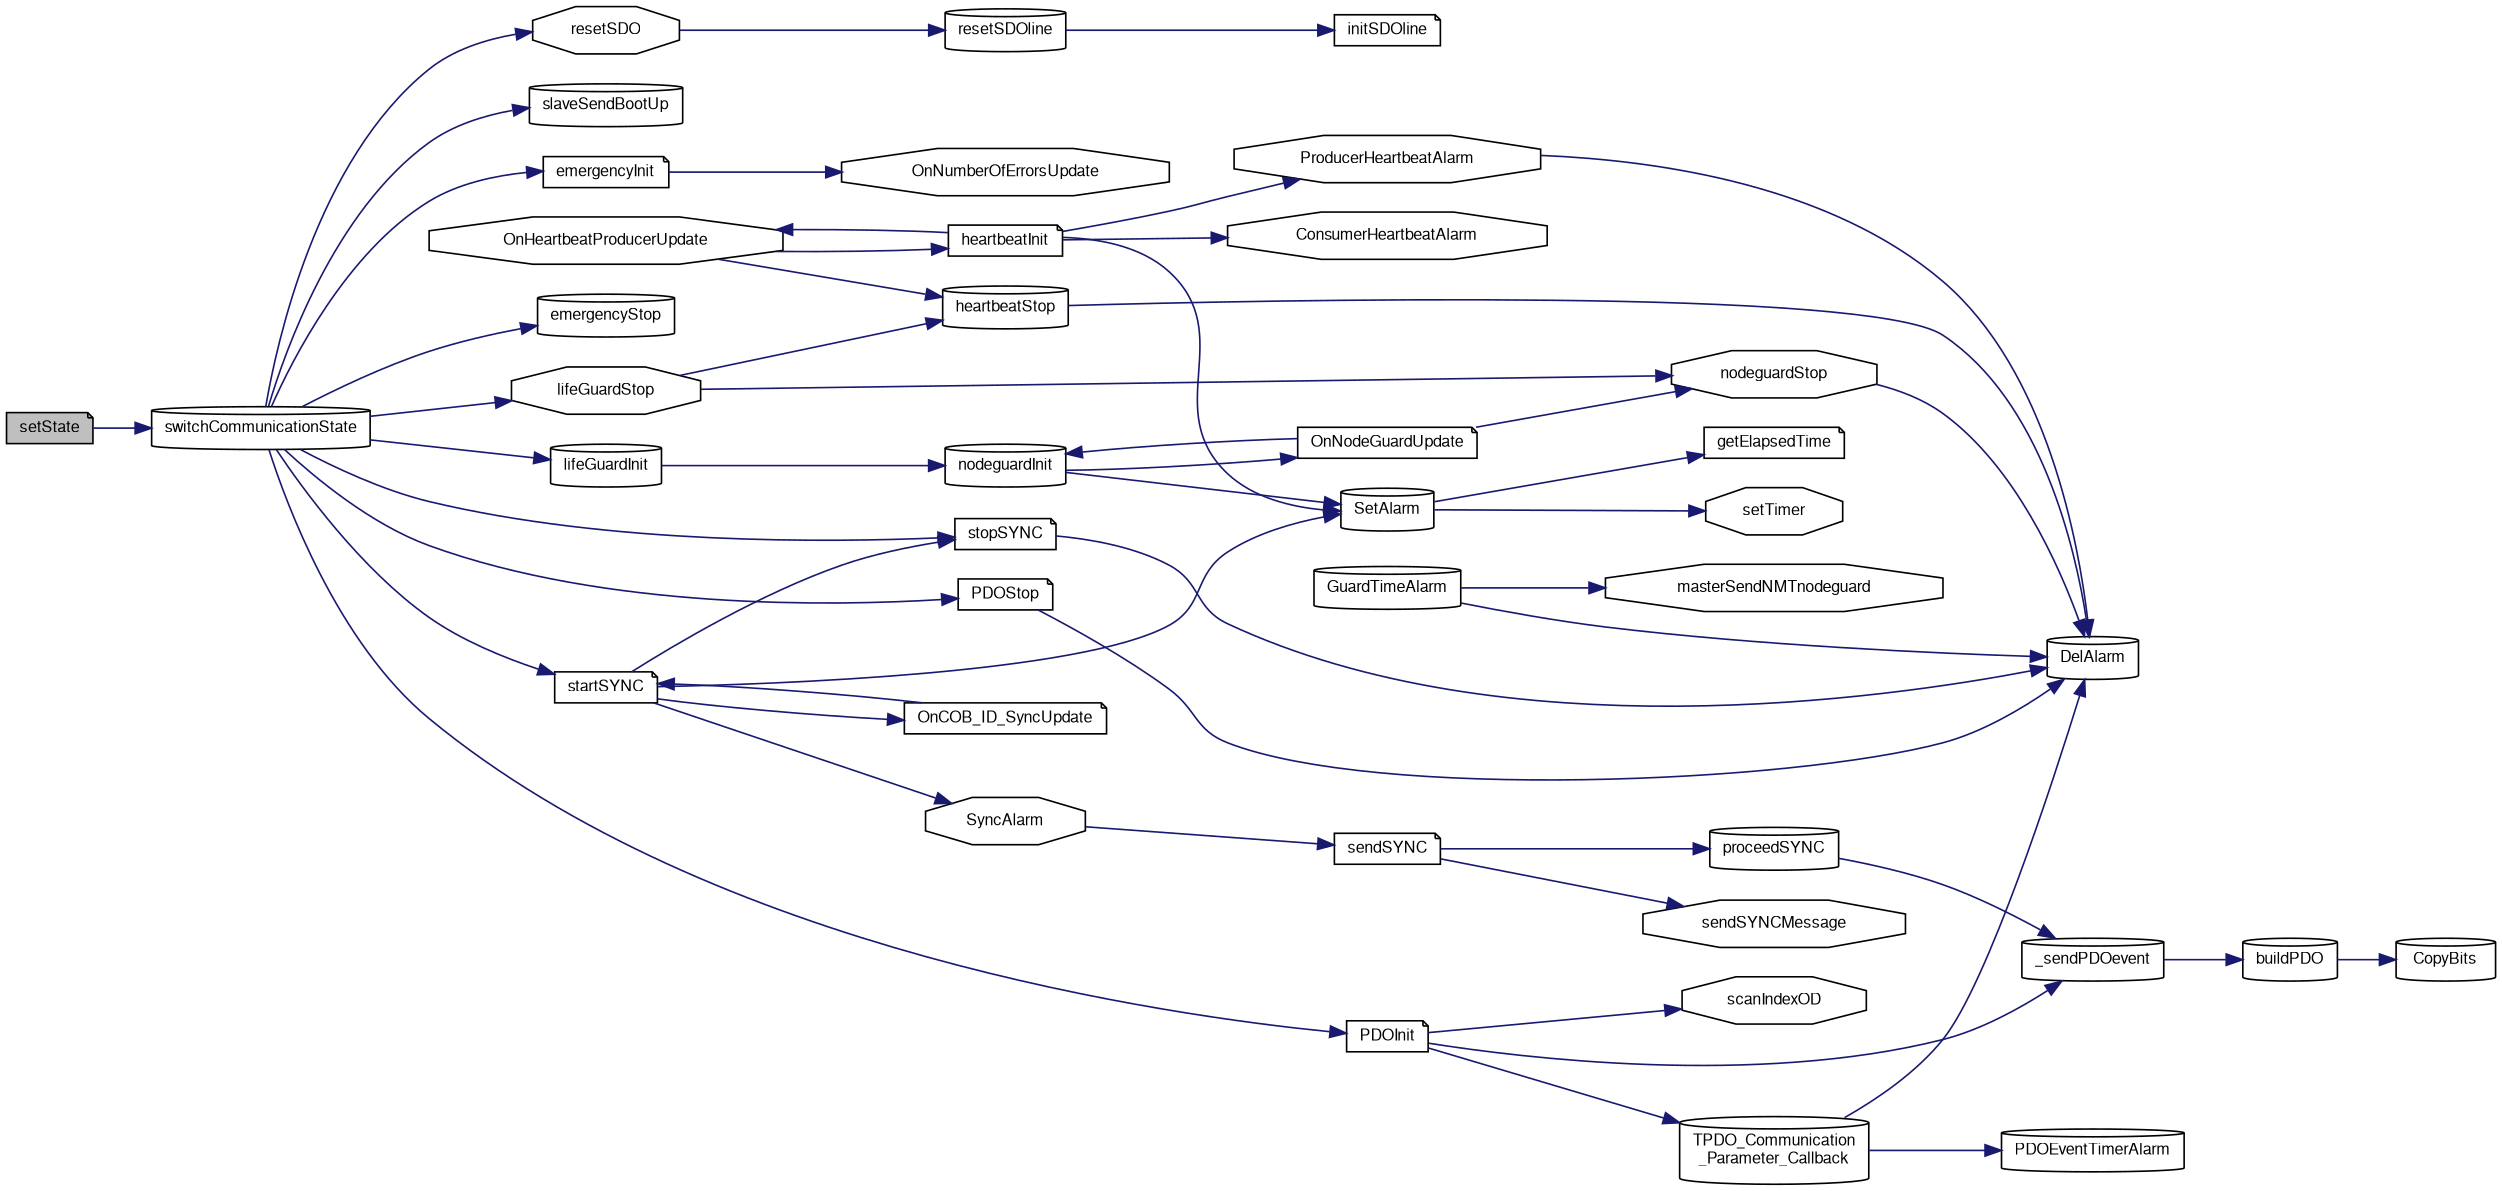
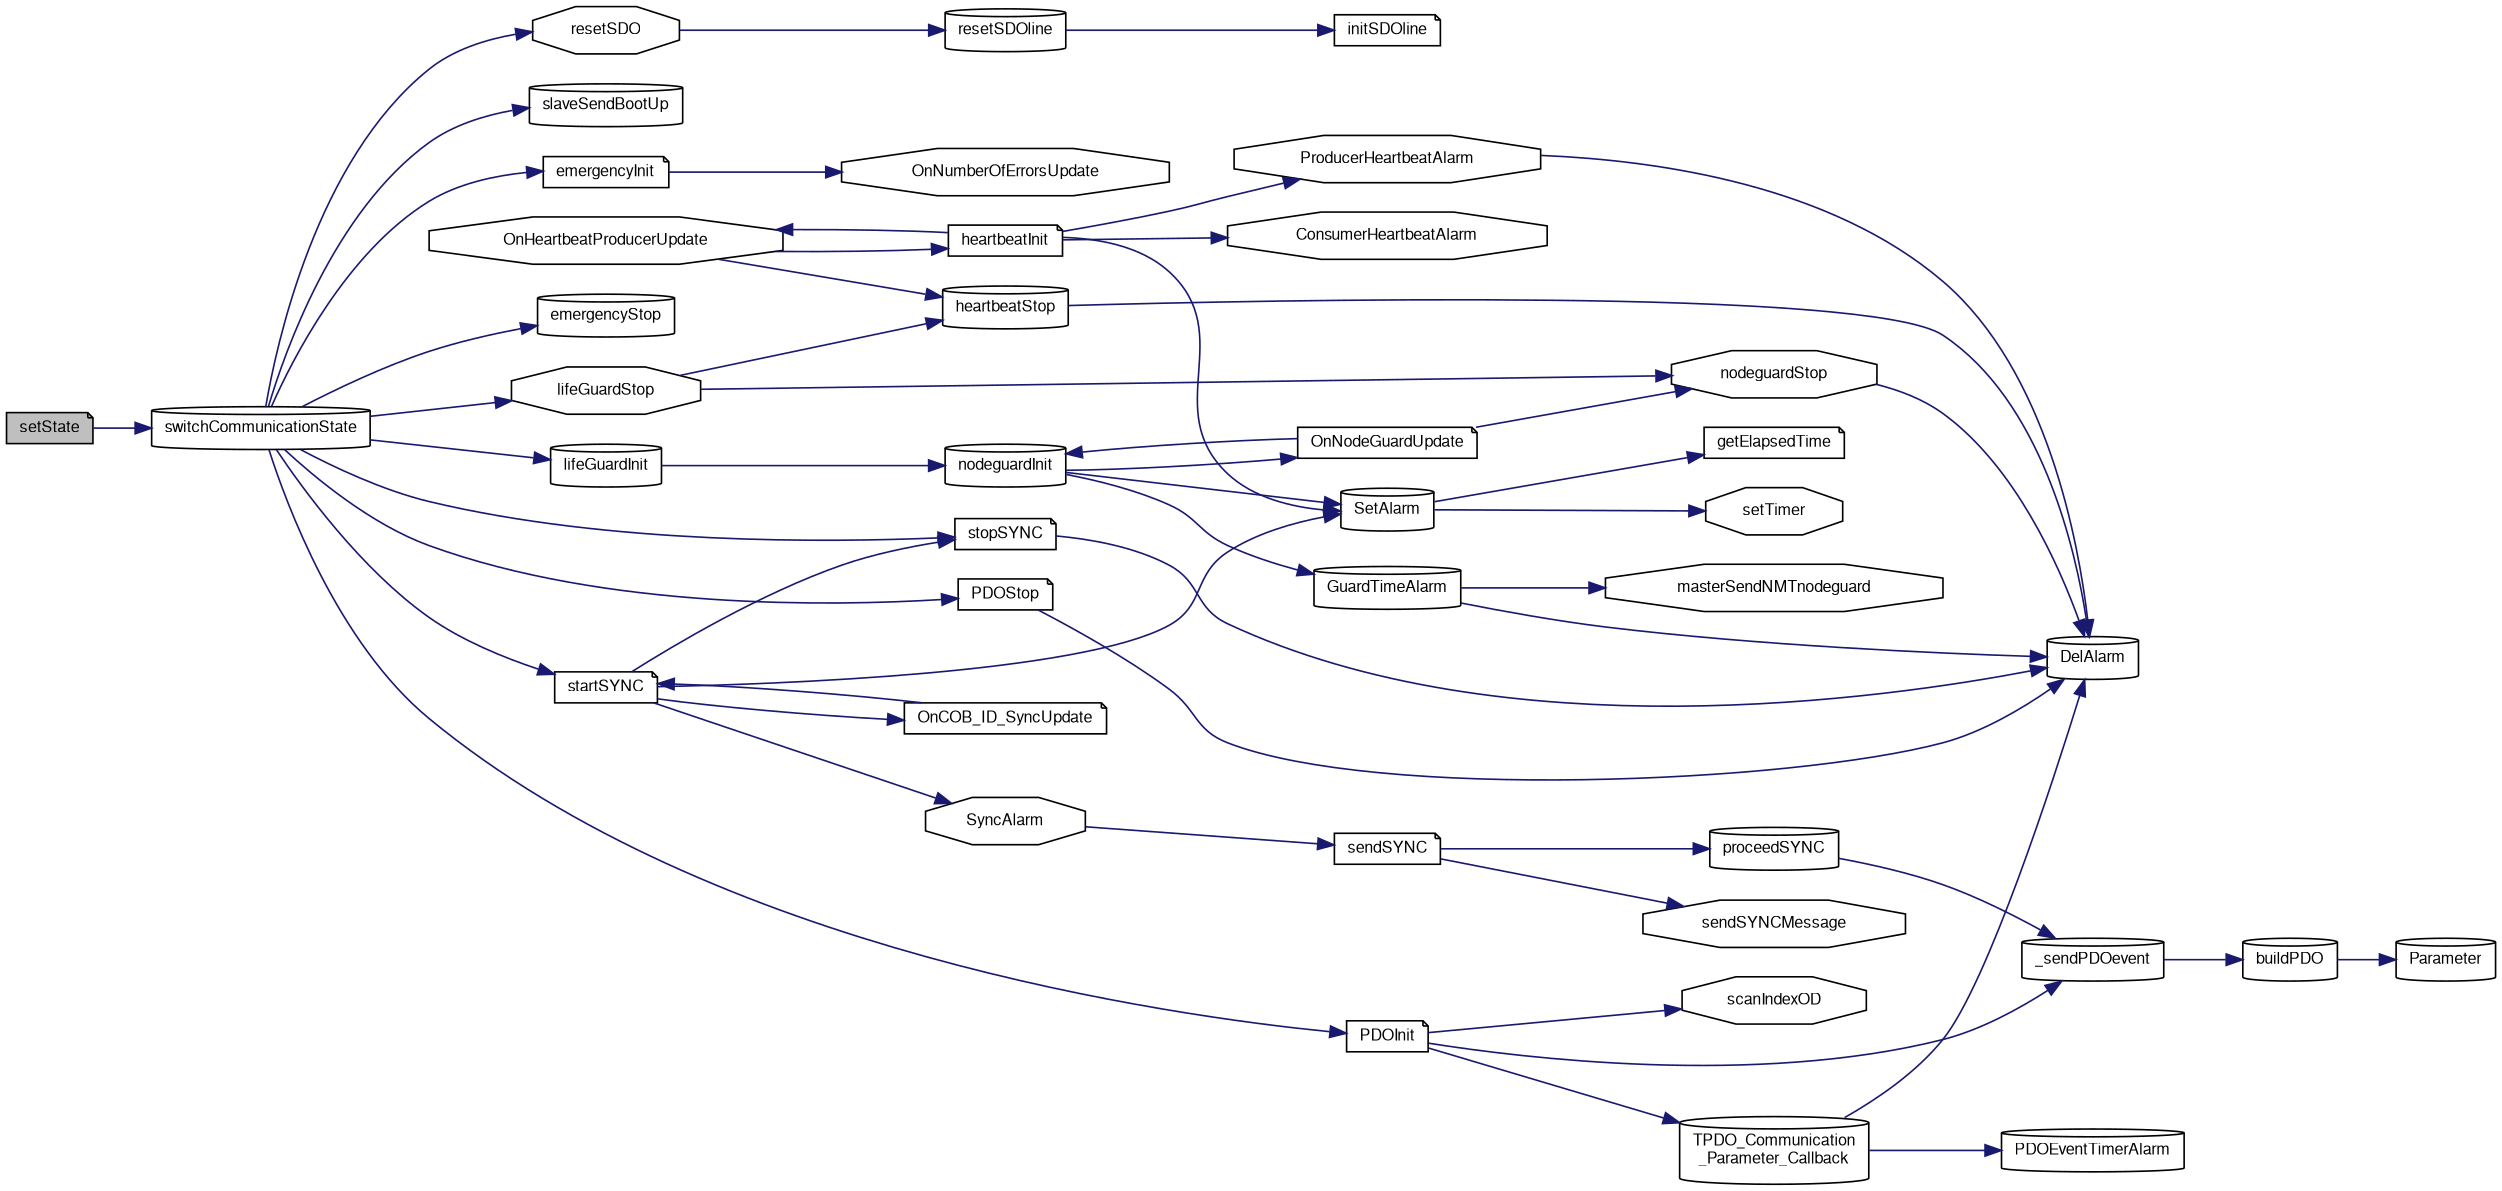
none -> (1186, 515)
(2446, 960) -> (2446, 960)
